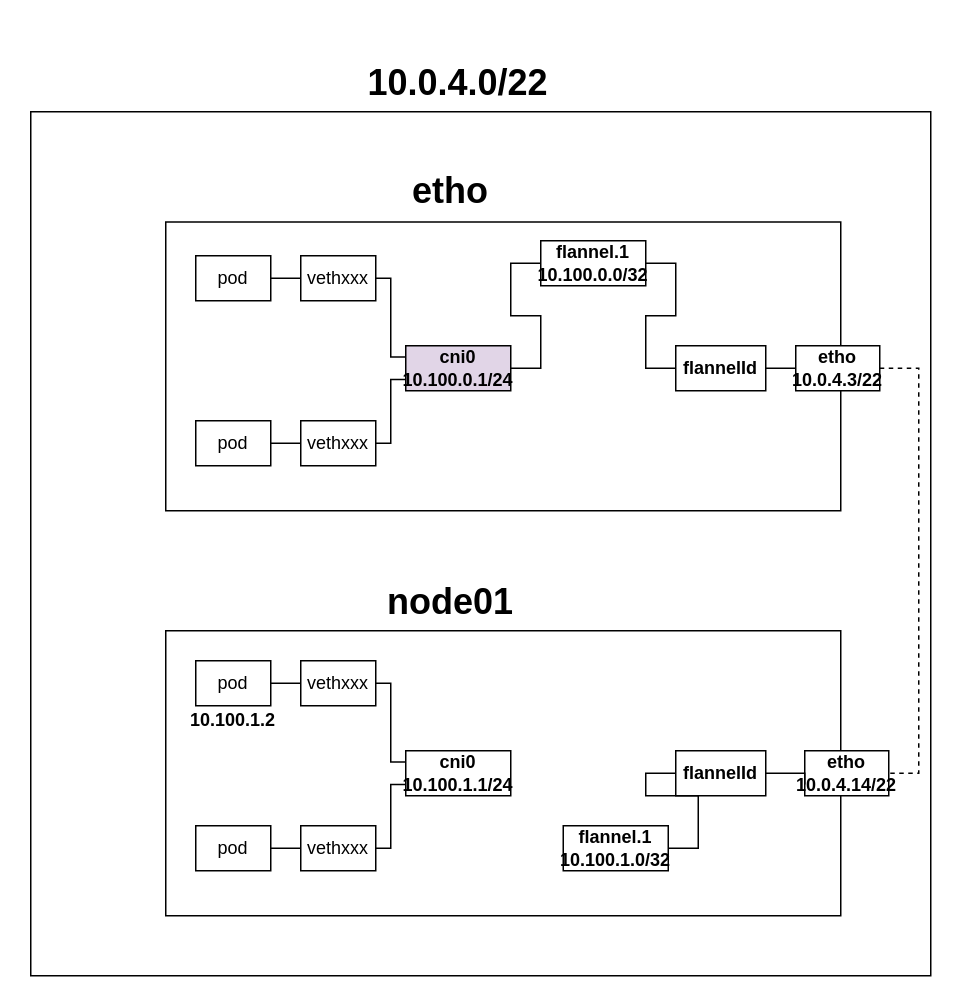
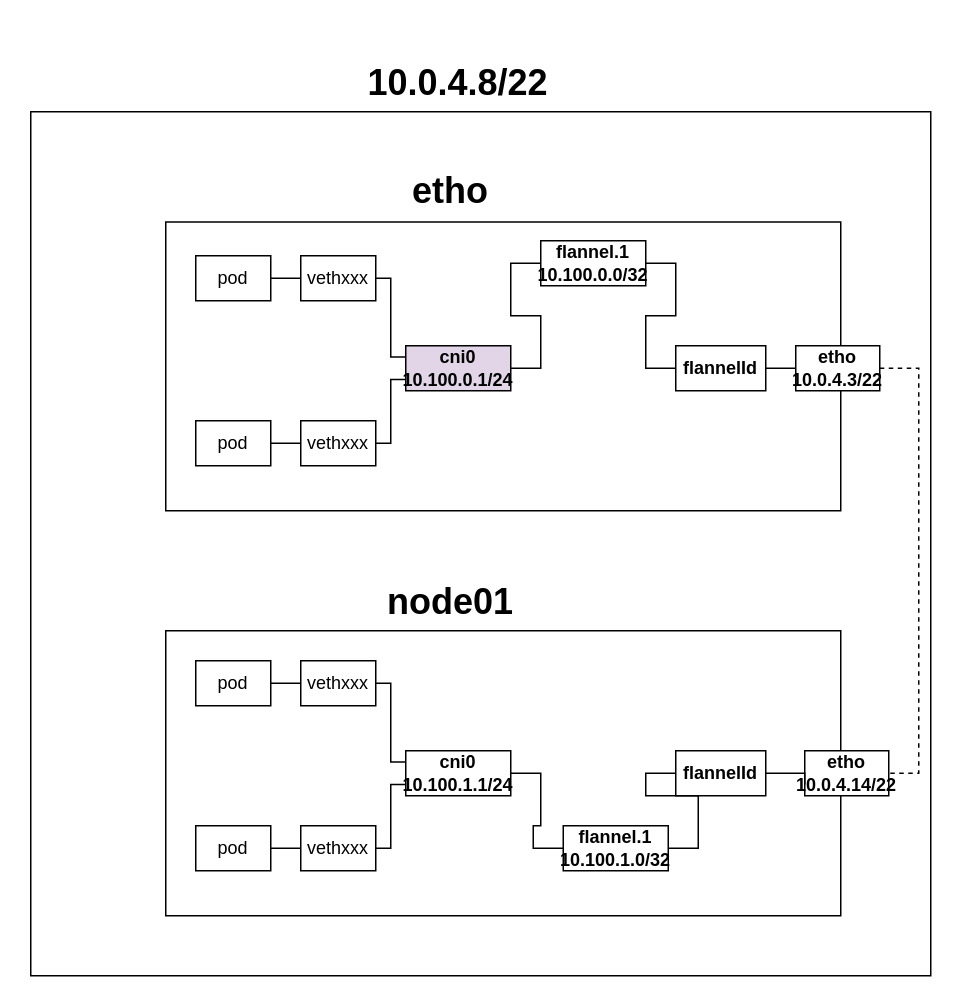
(458, 83) -> (458, 83)
(233, 721) -> none
none -> (541, 814)
